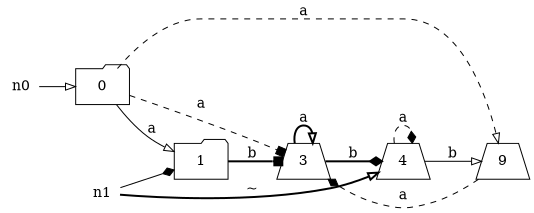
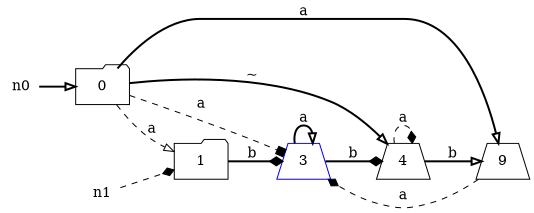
(331, 19) -> (331, 19)
(52, 87) -> (52, 87)
(138, 129) -> (138, 129)
(250, 161) -> (250, 161)
(304, 161) -> (304, 161)
(448, 161) -> (448, 161)
(141, 181) -> (141, 181)
(246, 197) -> (262, 84)
